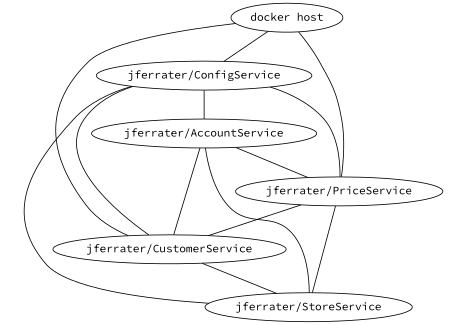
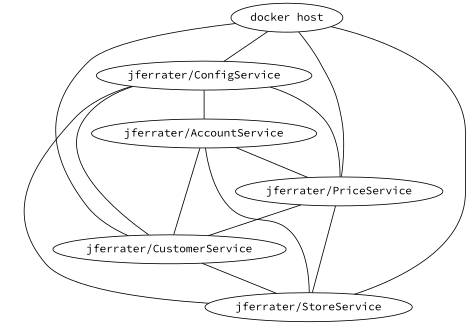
none -> (465, 151)
